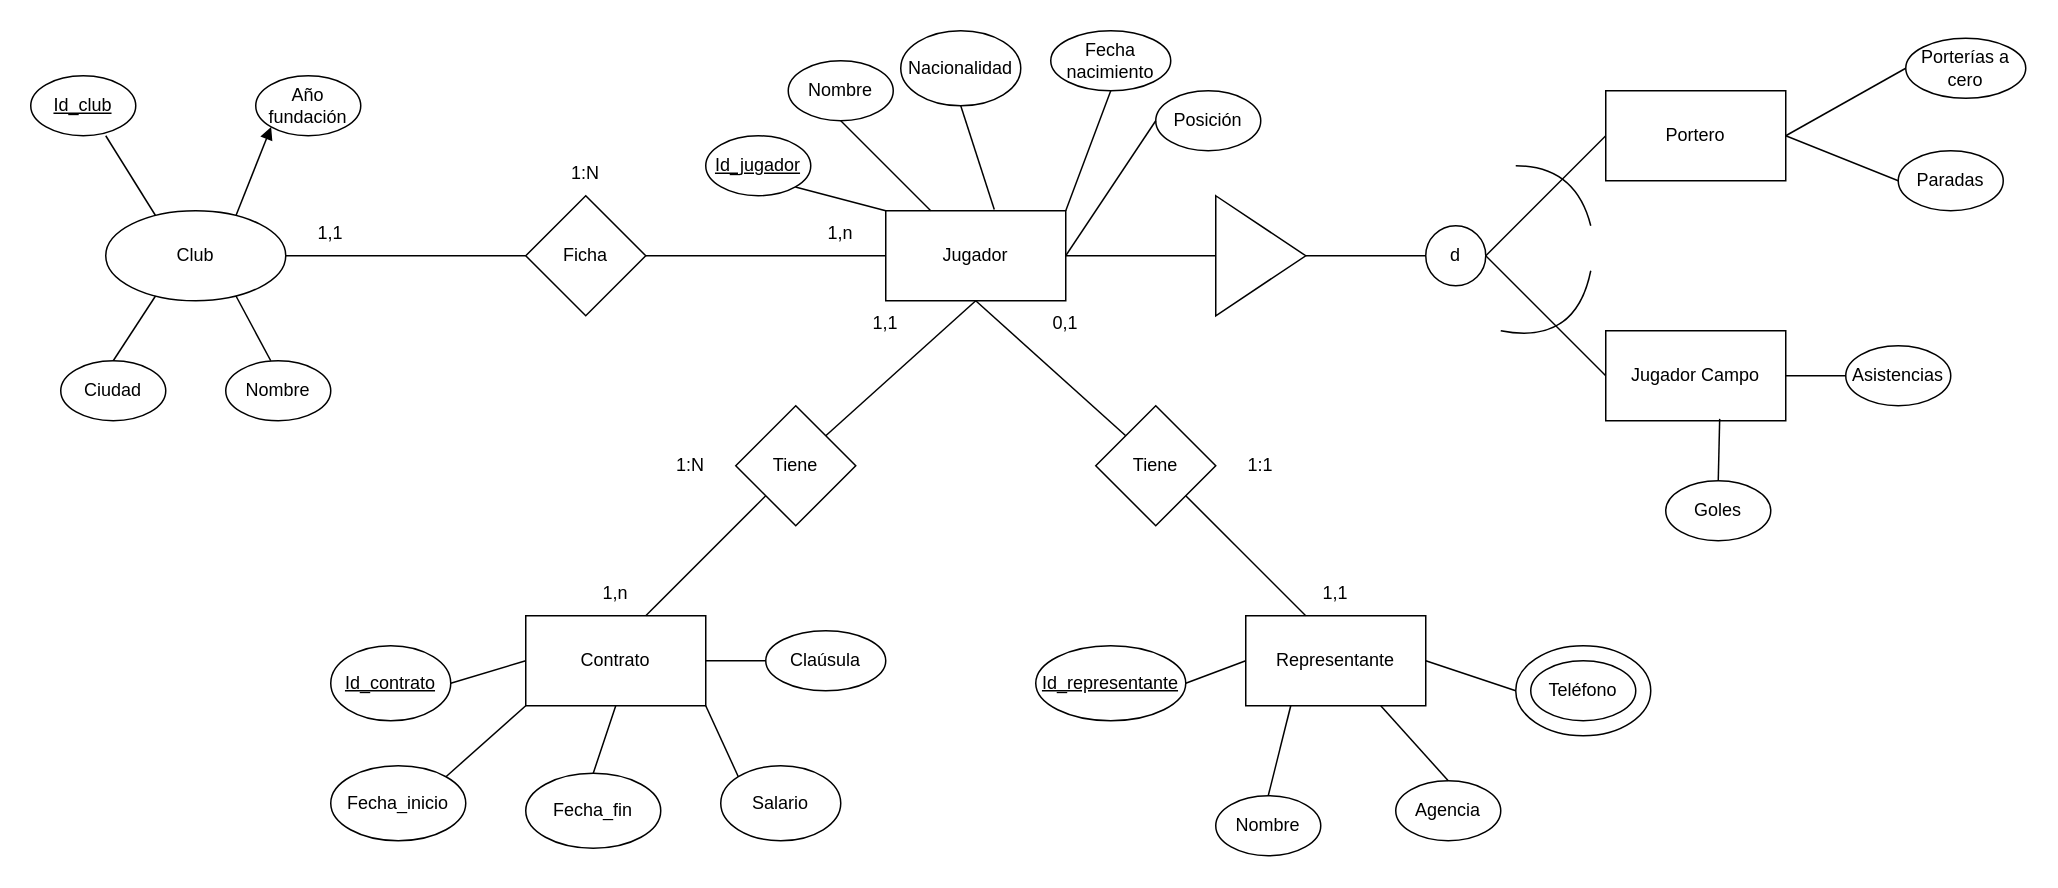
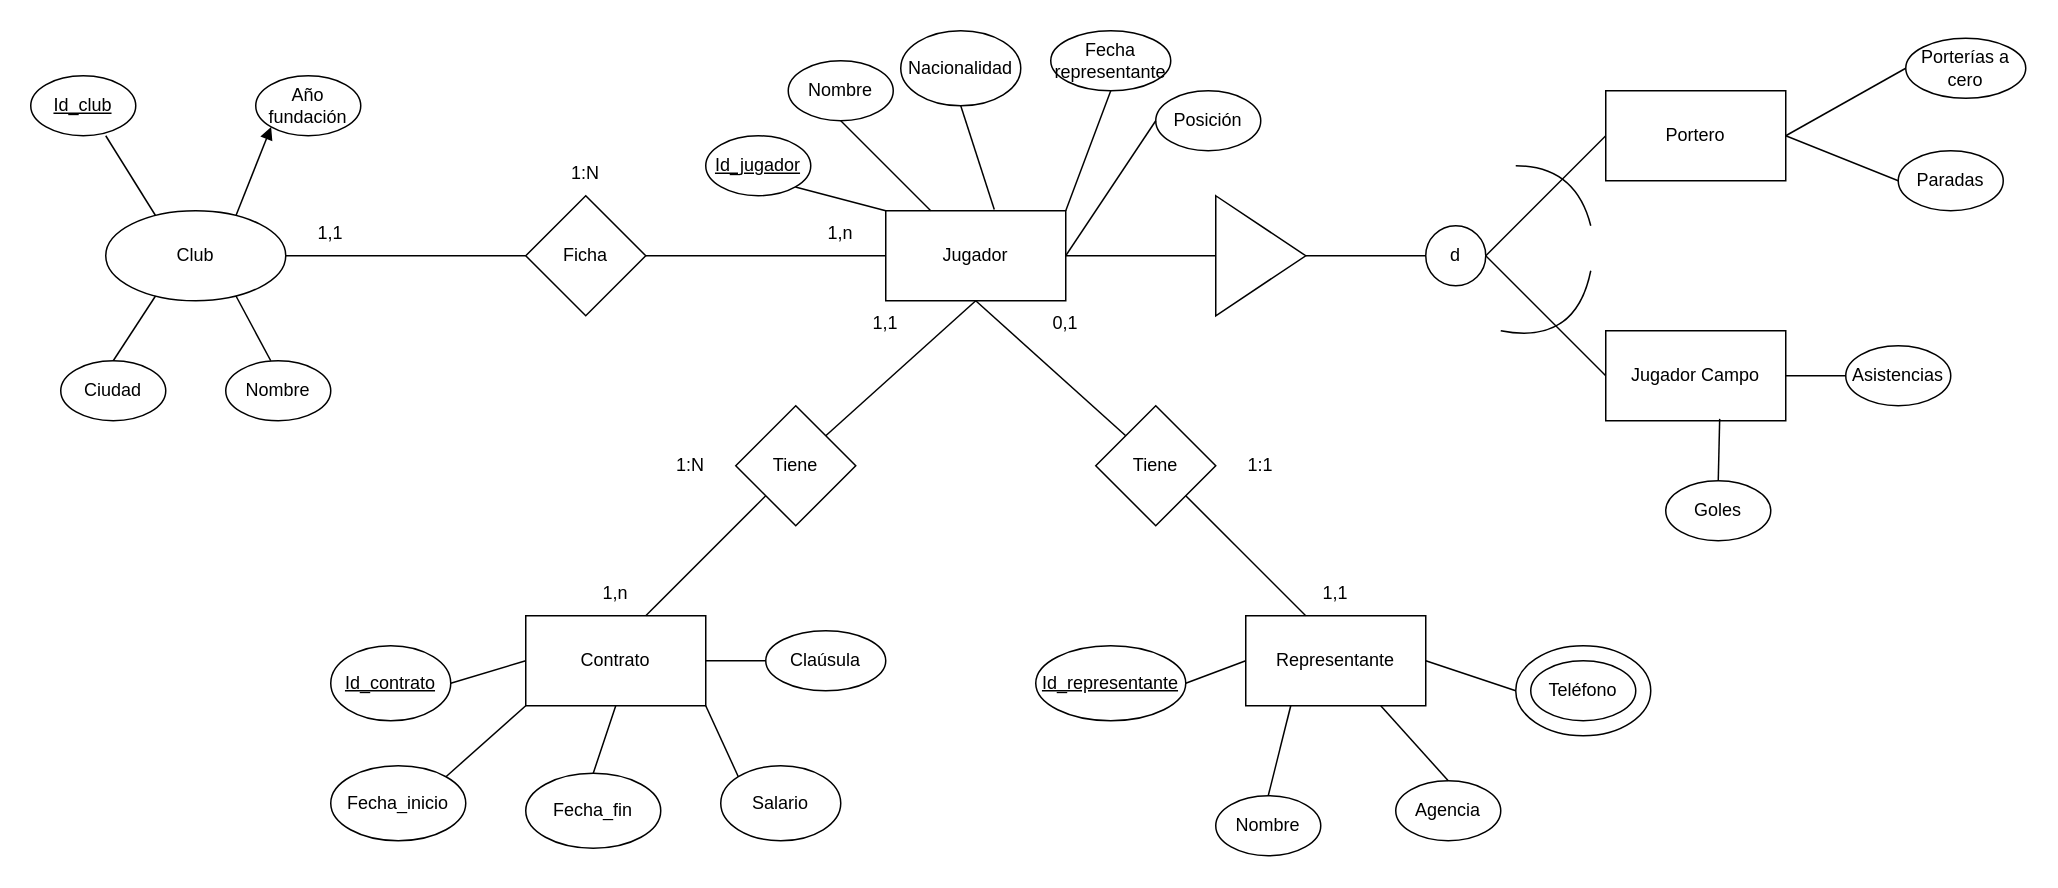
(1111, 61) -> (1111, 61)
